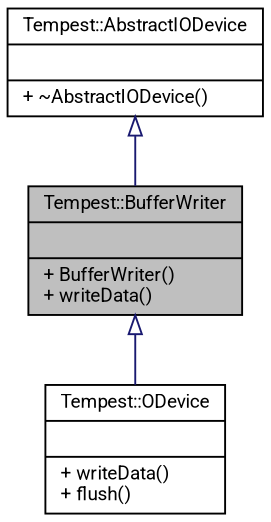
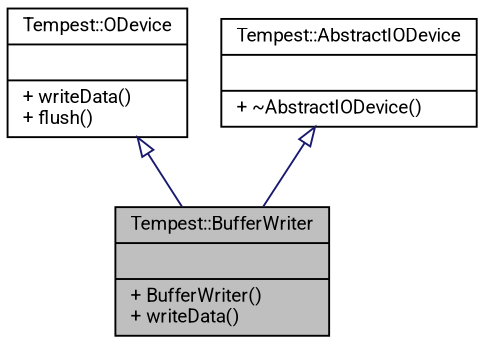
(135, 360) -> (165, 180)
